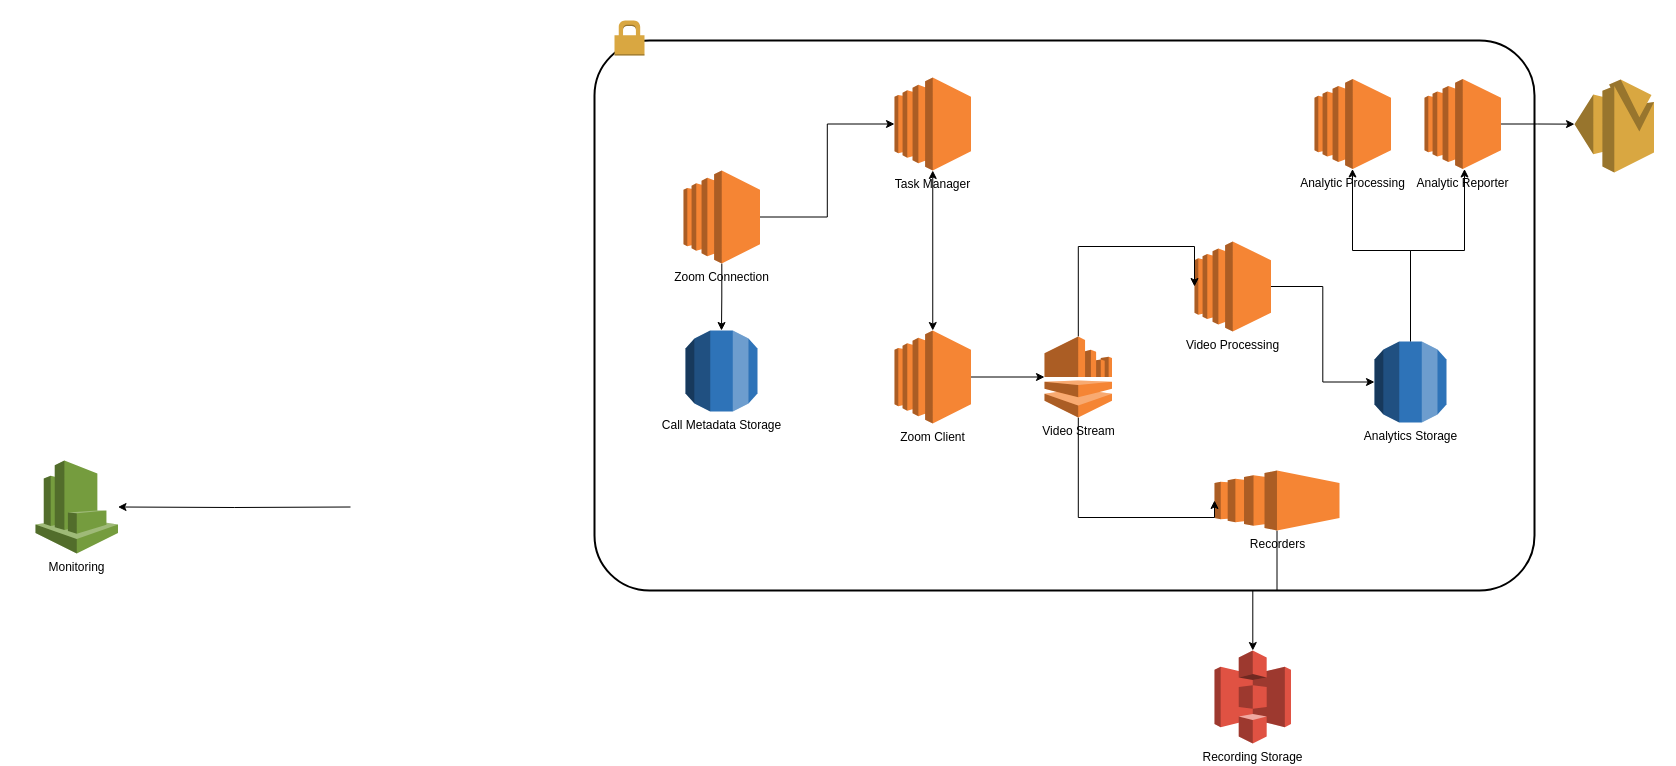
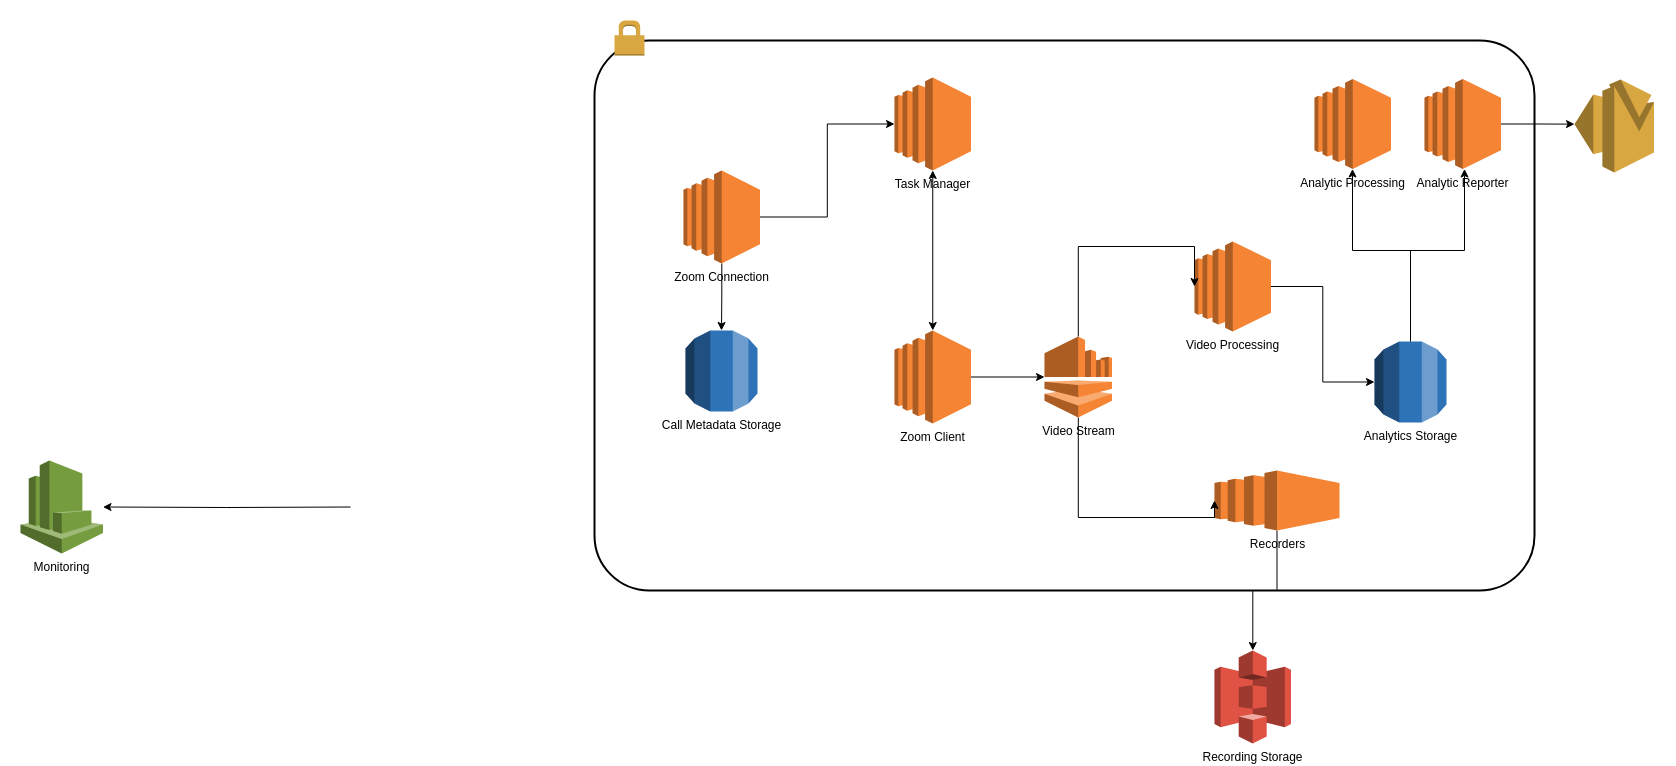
(77, 507) -> (62, 507)
